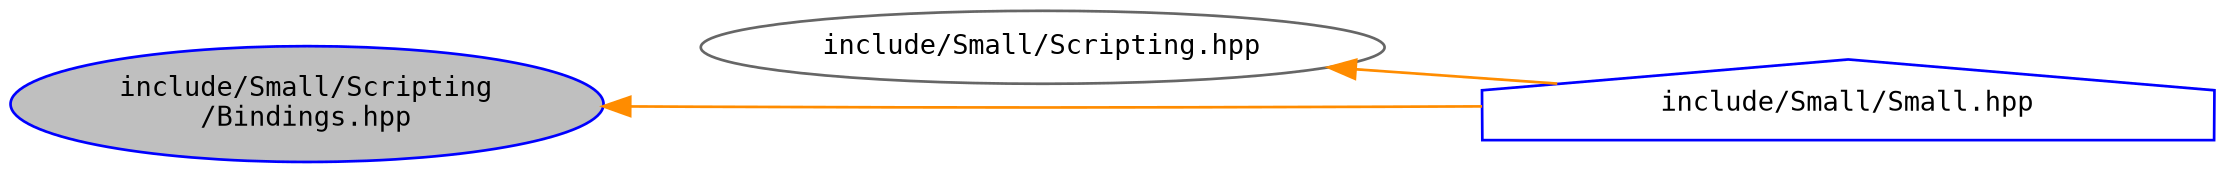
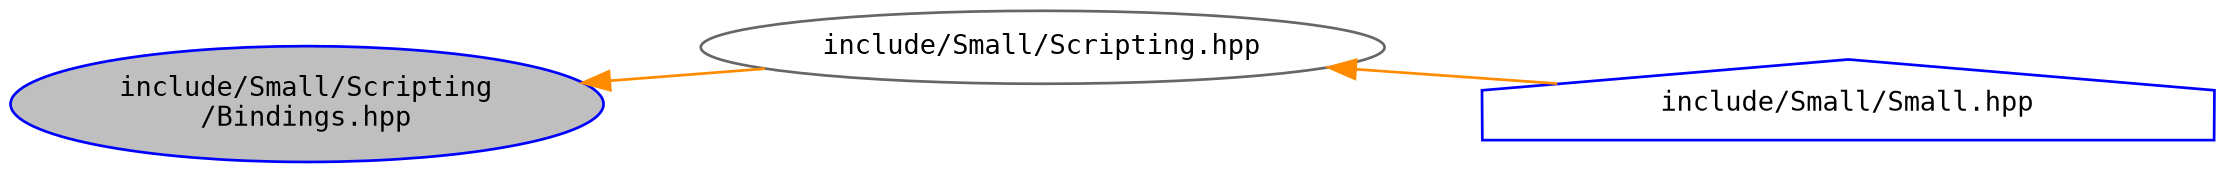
(1056, 107) -> (688, 75)
